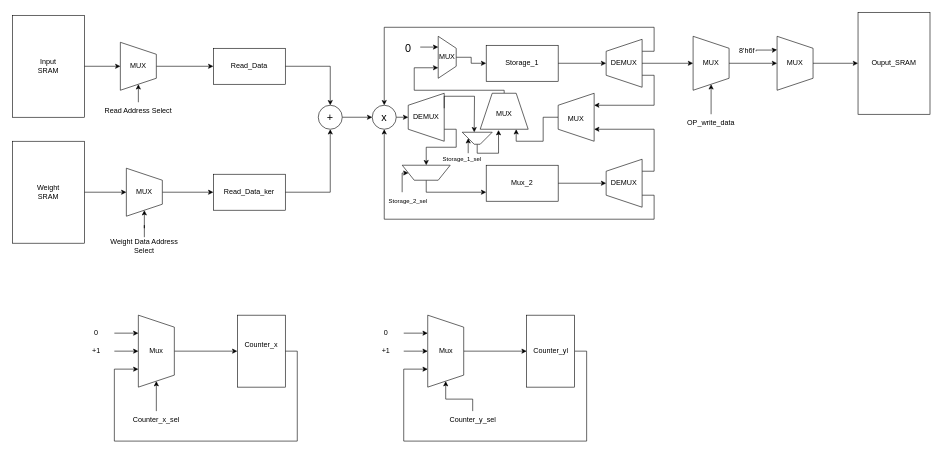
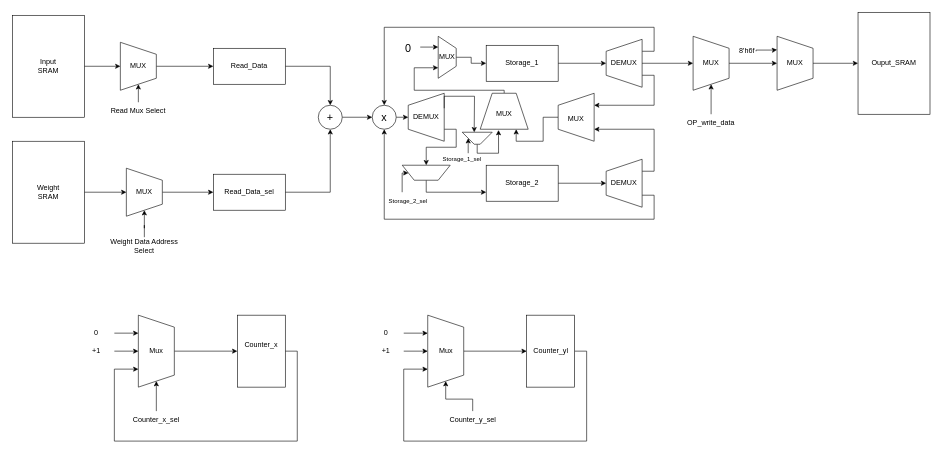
(138, 111) -> (138, 111)
(522, 183) -> (522, 183)
(249, 192) -> (249, 192)
